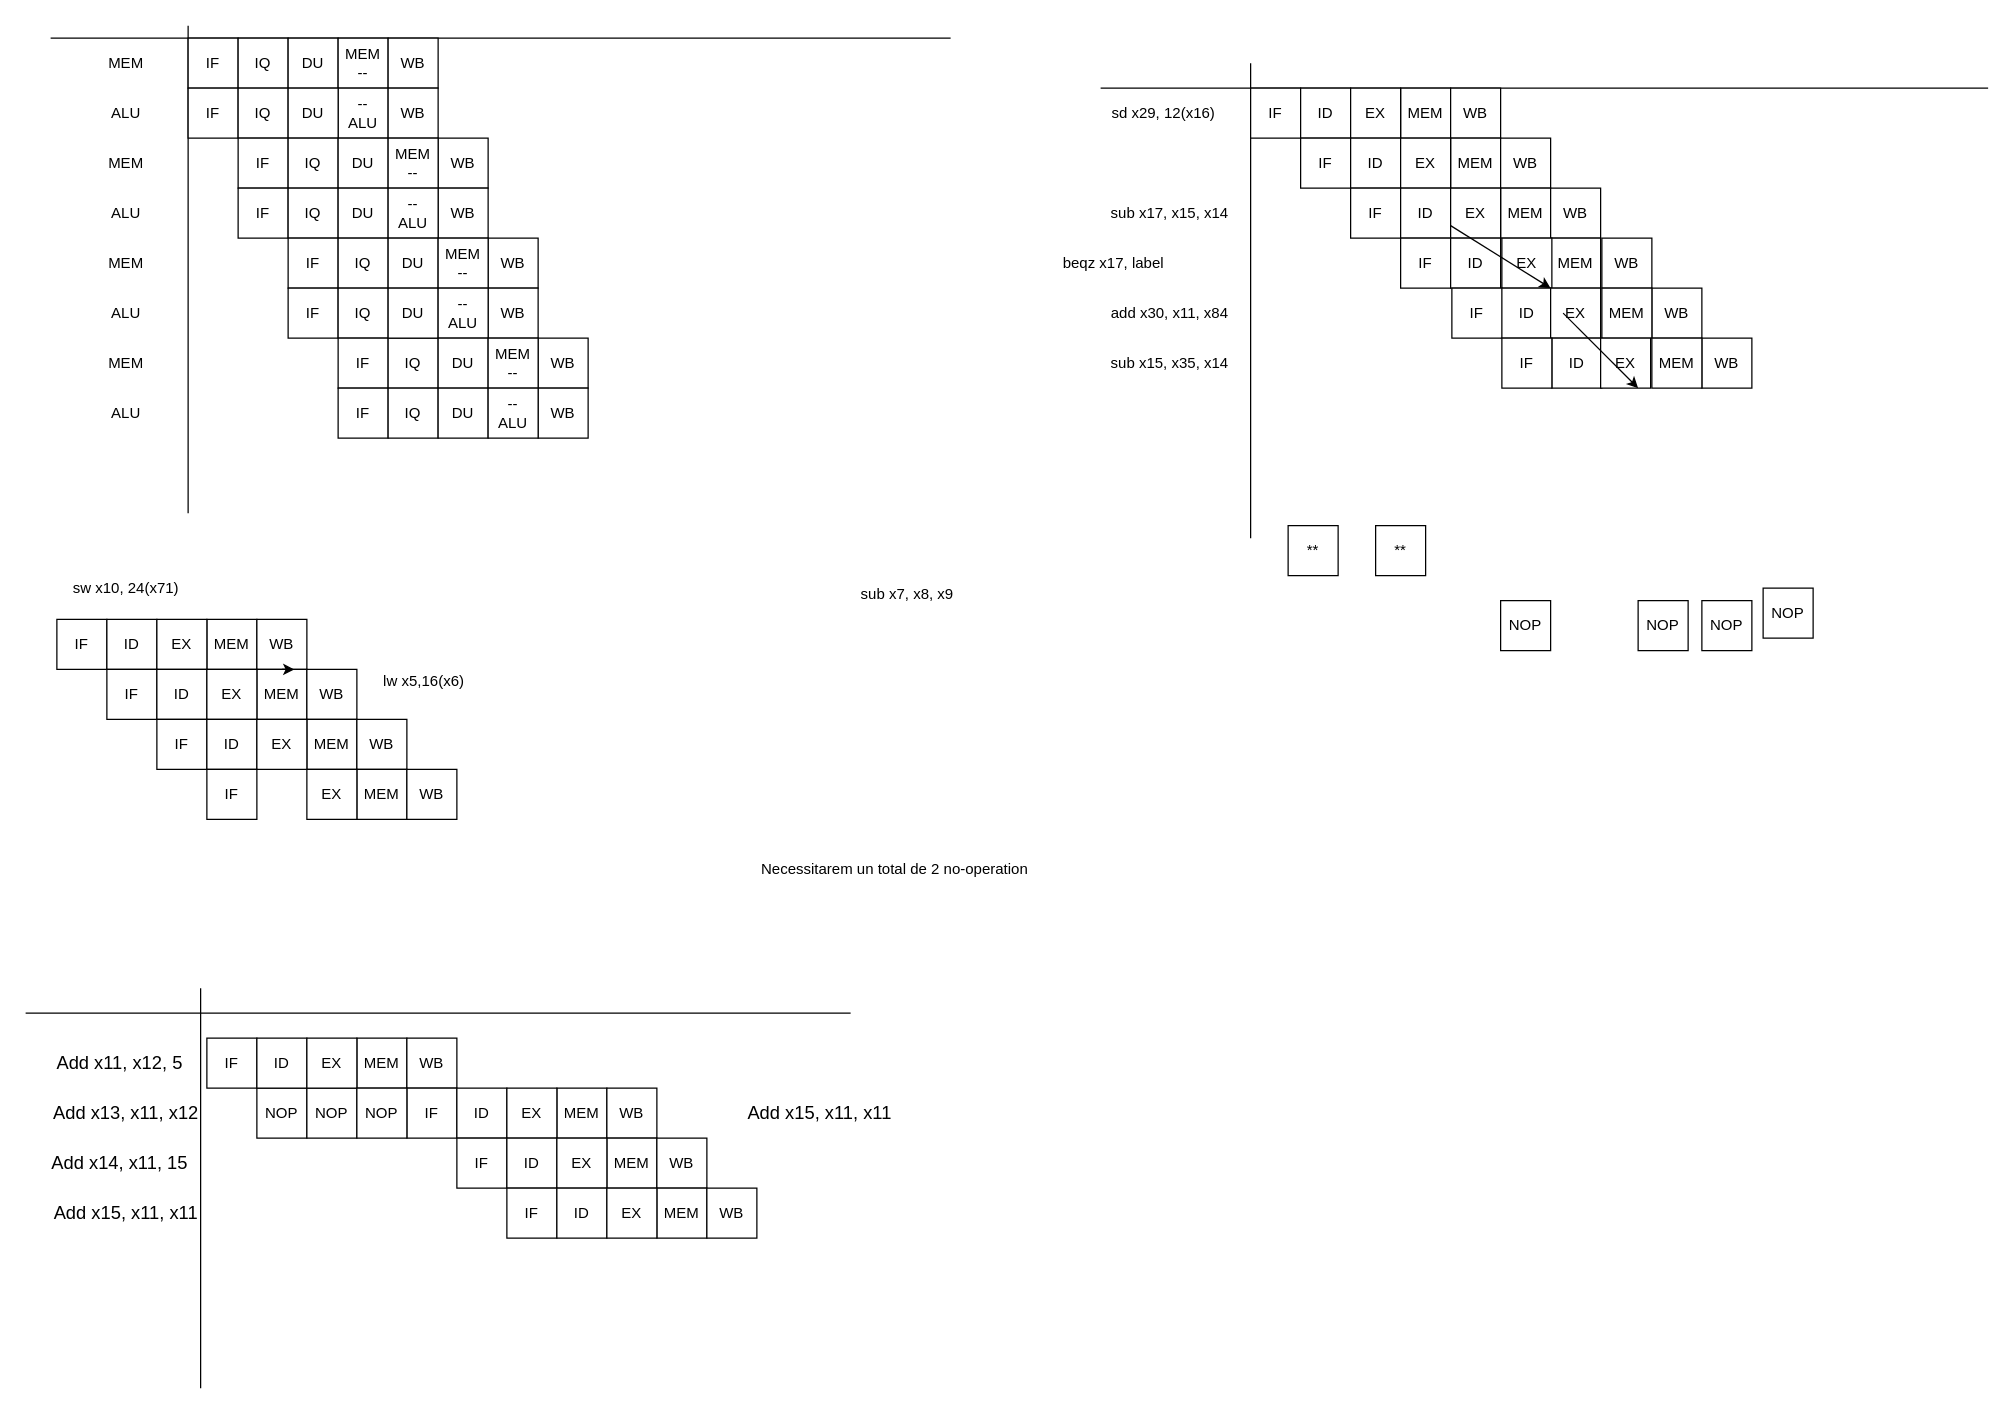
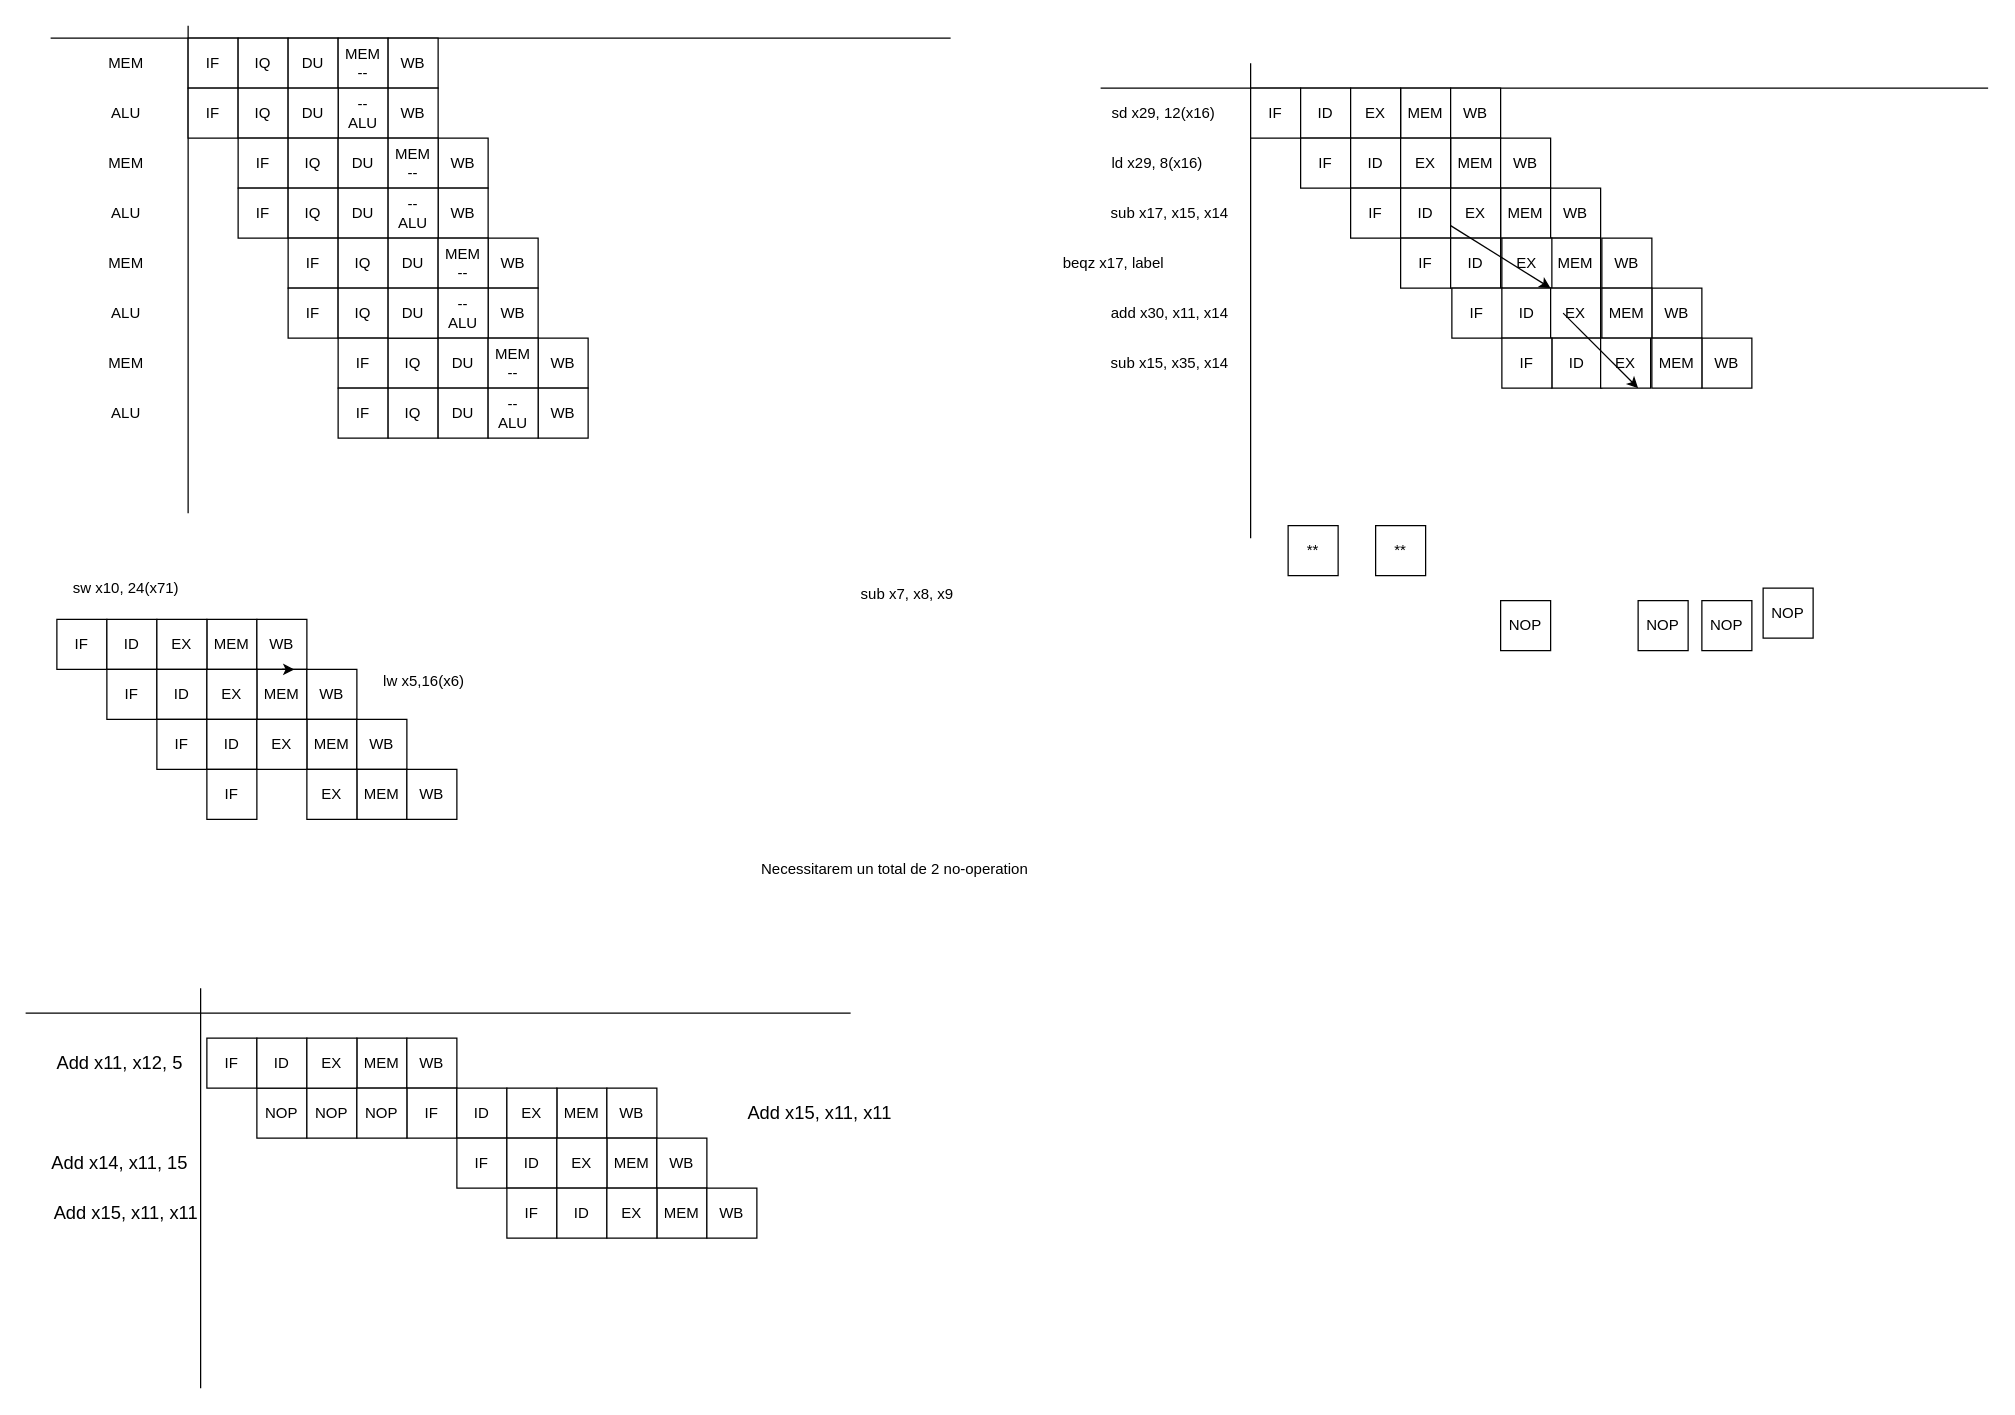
none -> (1157, 163)
(1170, 313) -> (1170, 313)
(126, 1113) -> none
